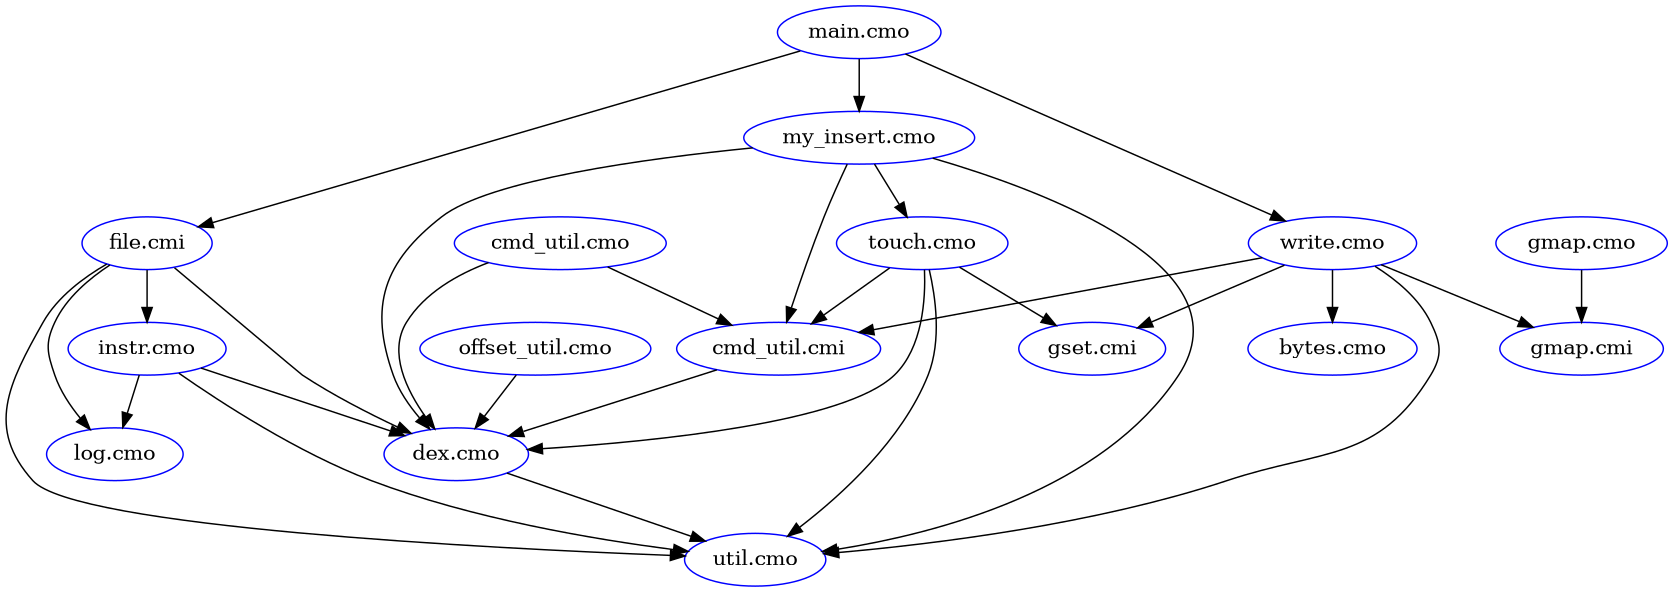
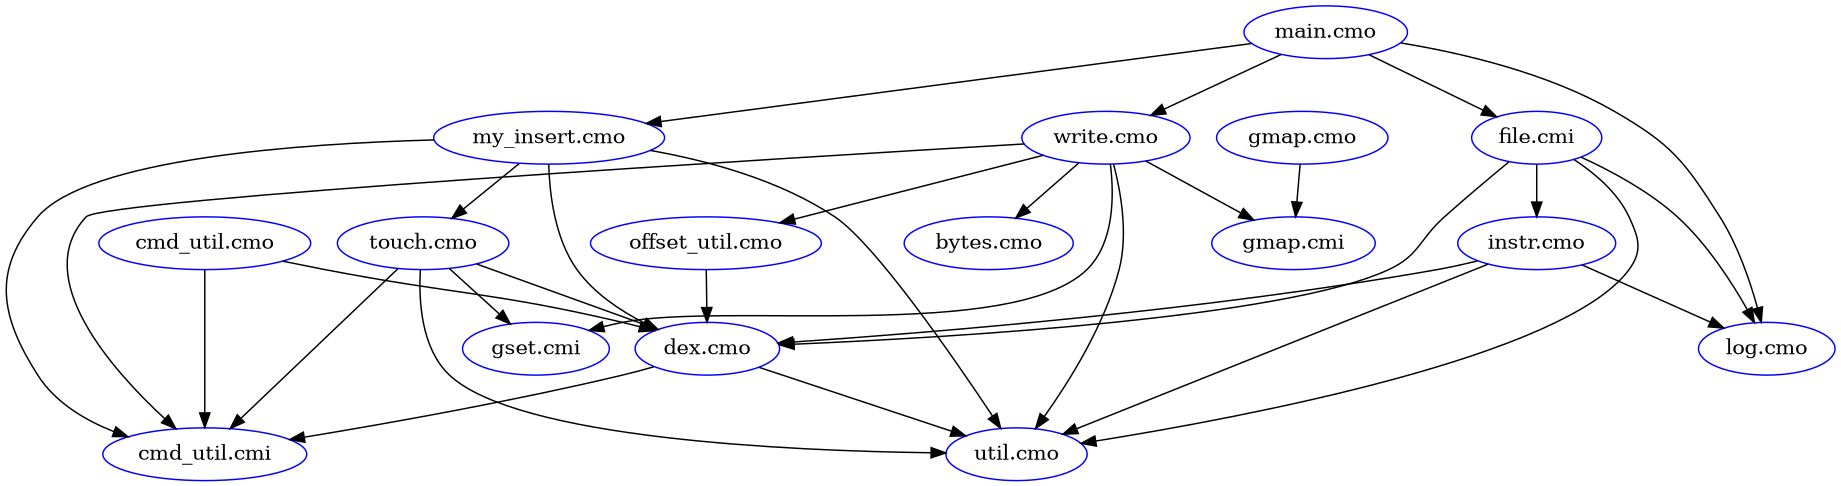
none -> (1625, 118)
none -> (919, 187)
(620, 401) -> (480, 406)
